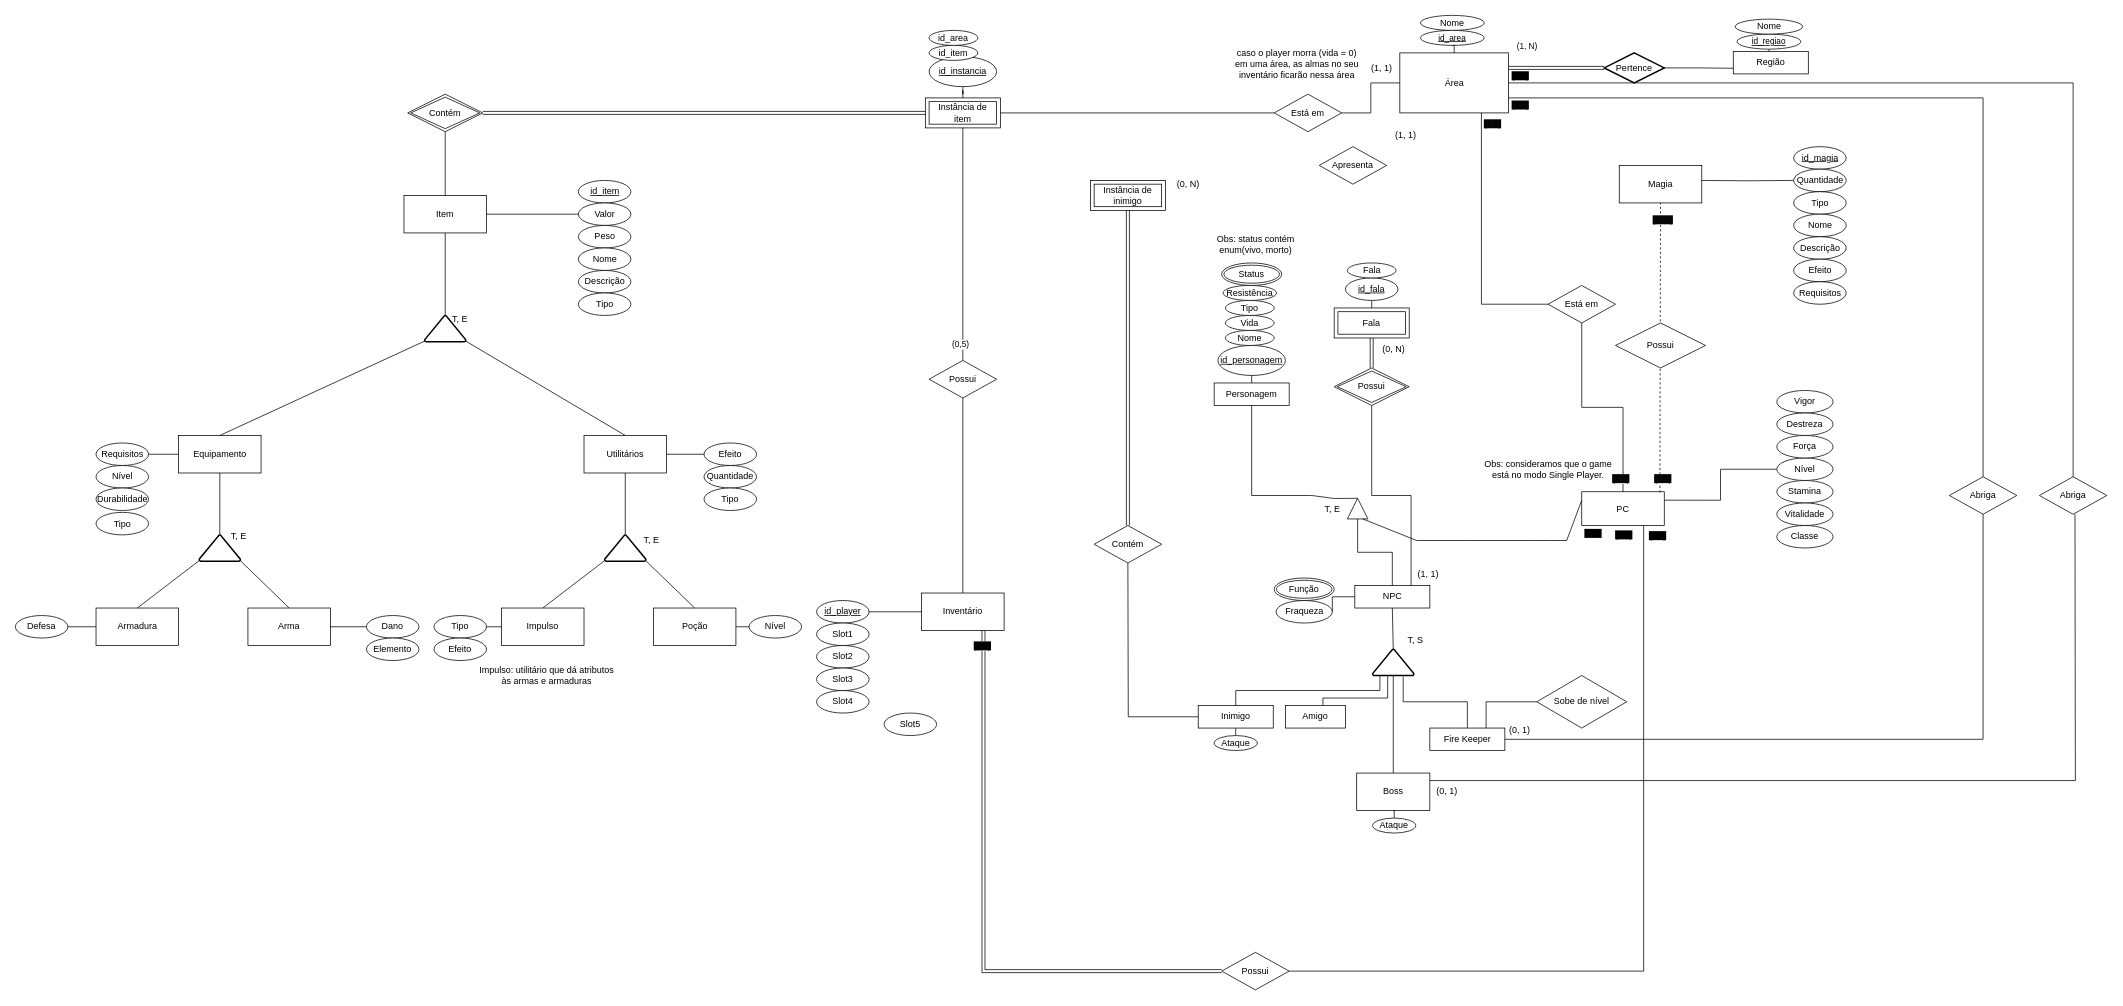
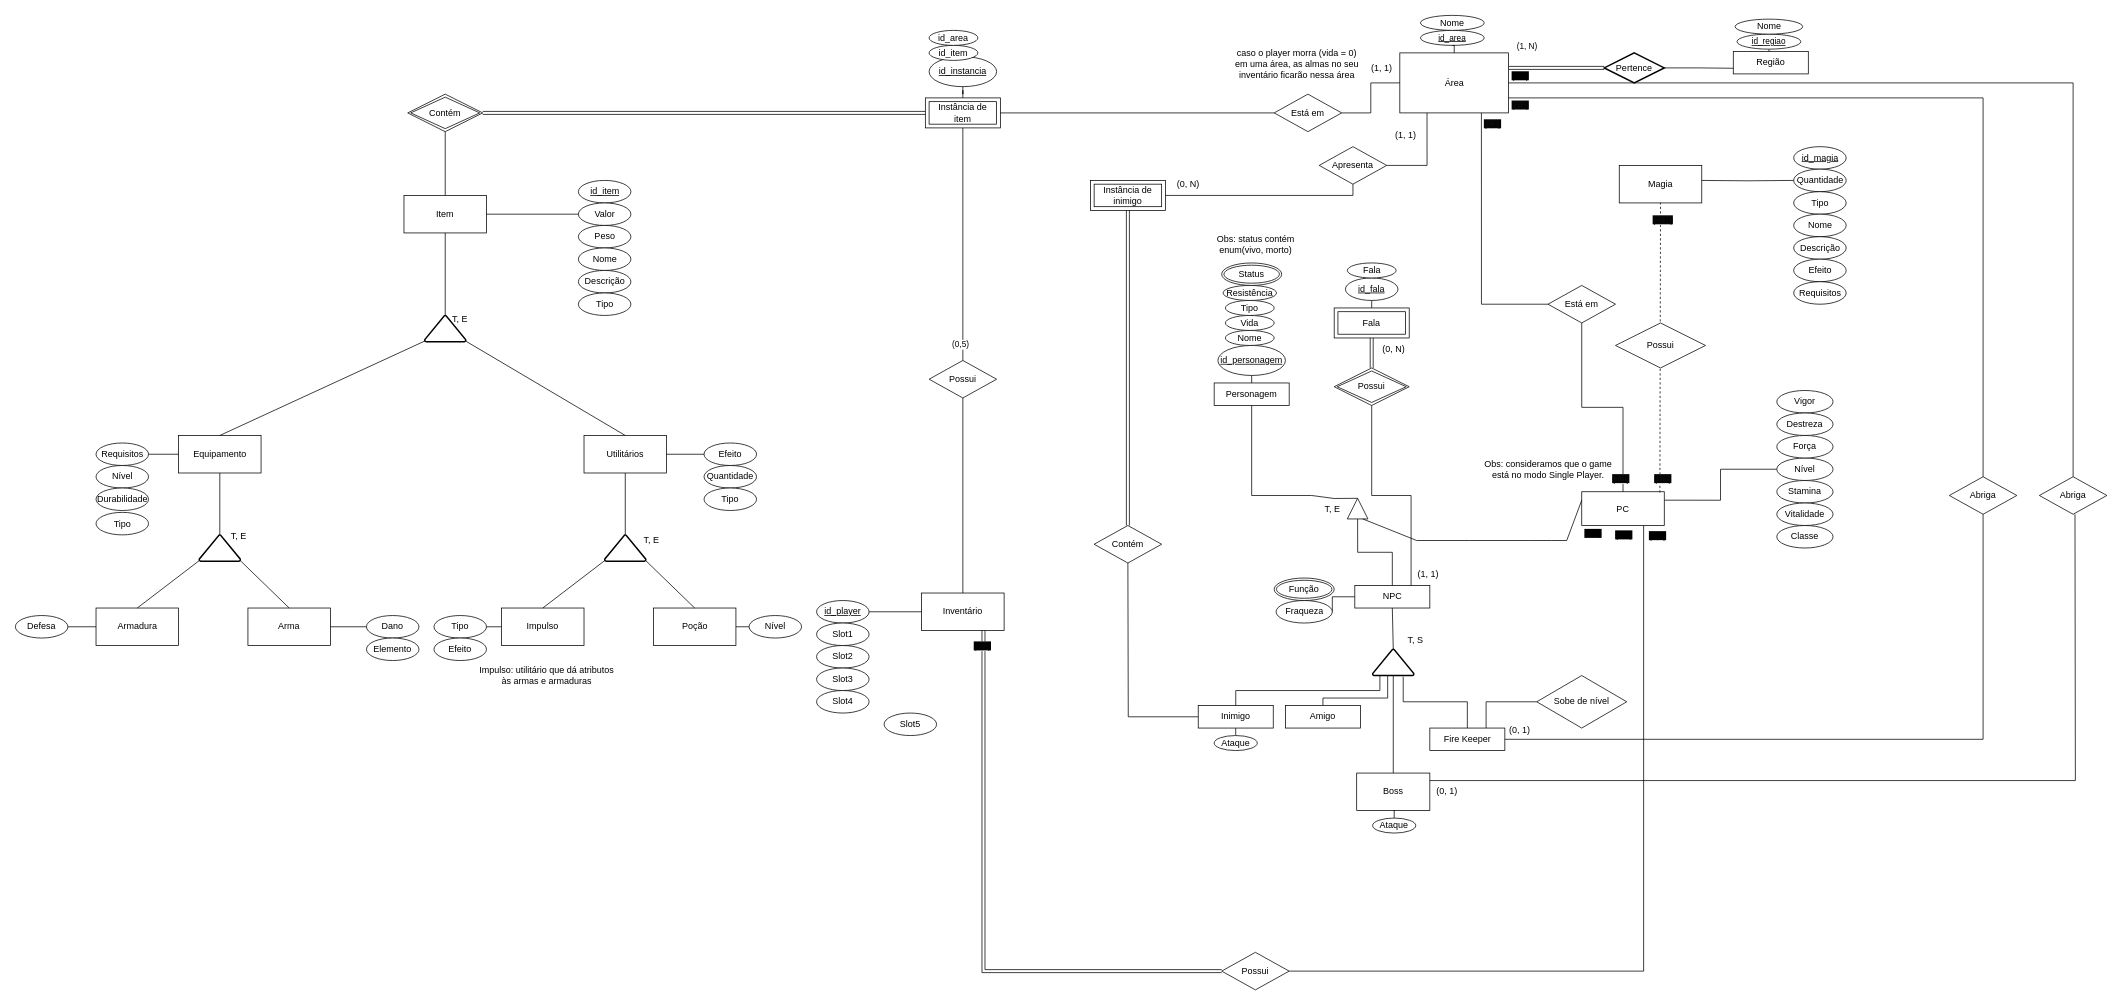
none -> (1427, 159)
none -> (1264, 195)
(1315, 717) -> (1323, 717)
